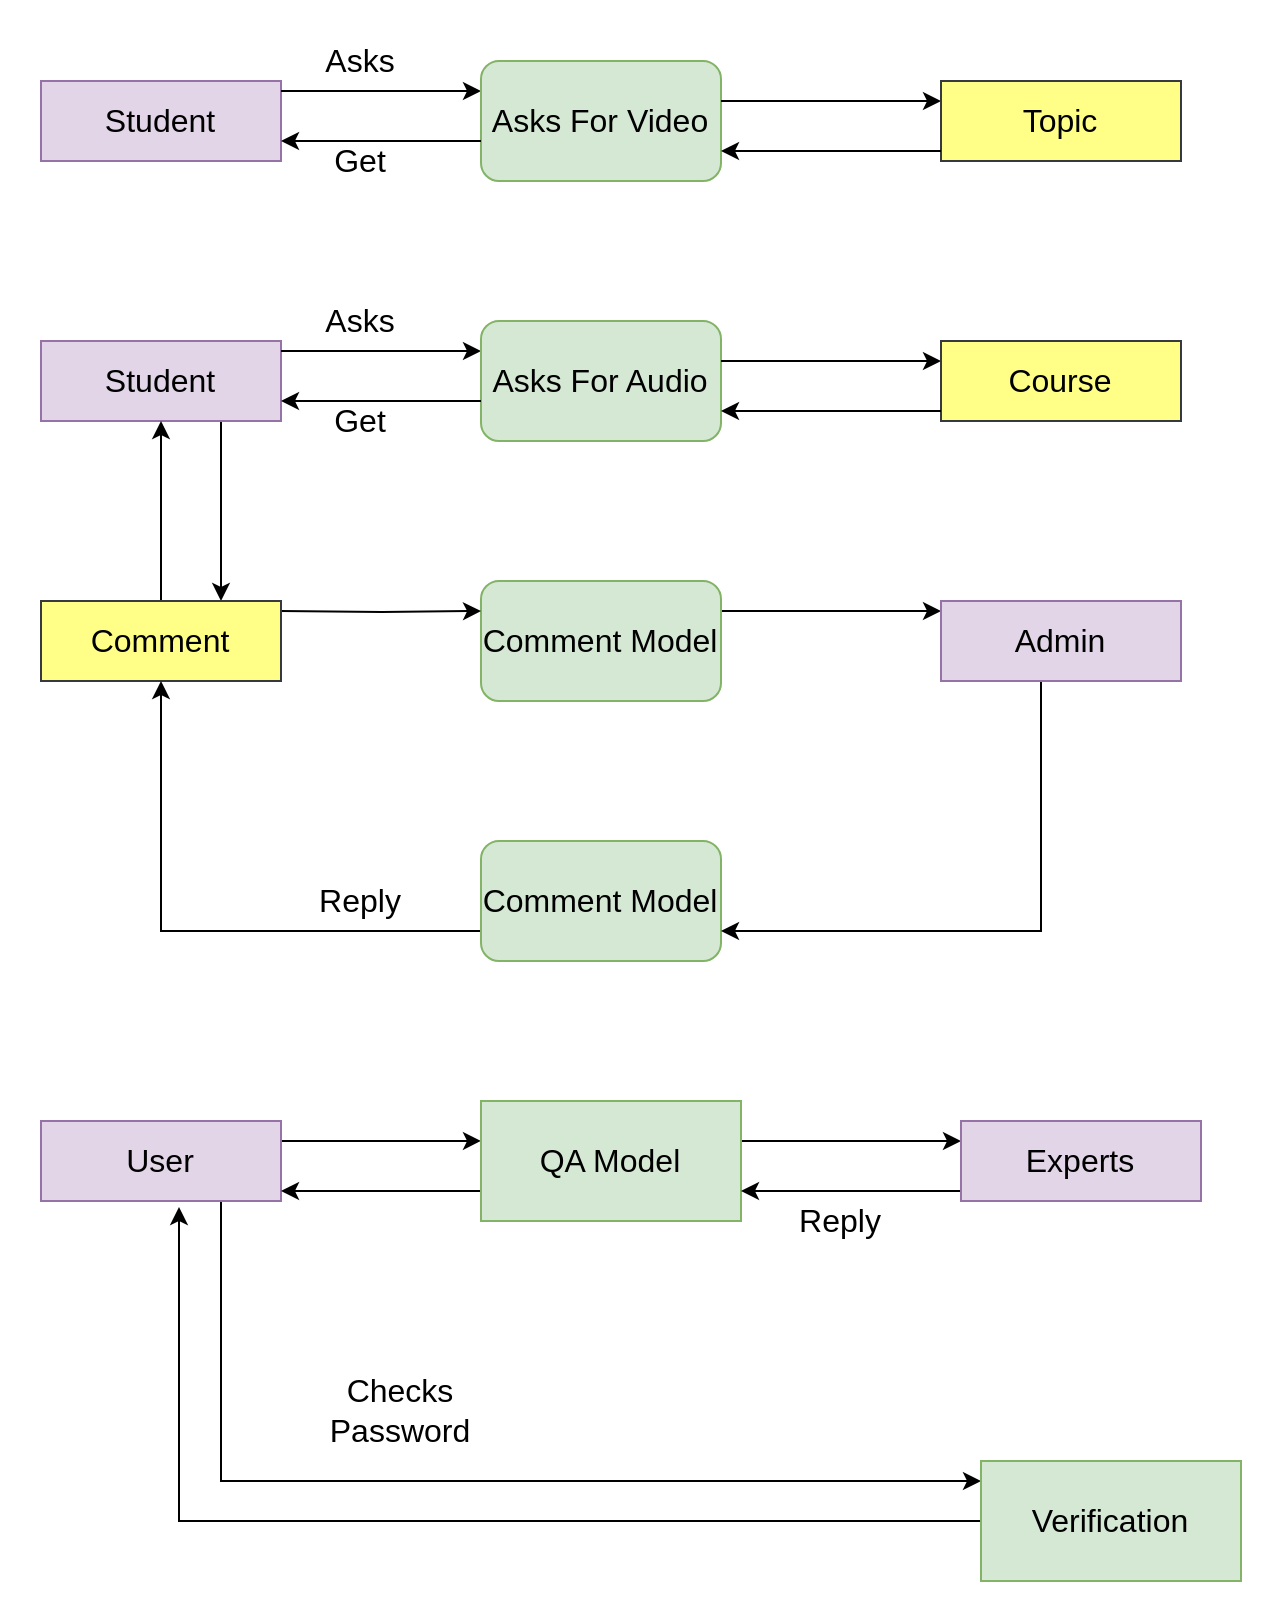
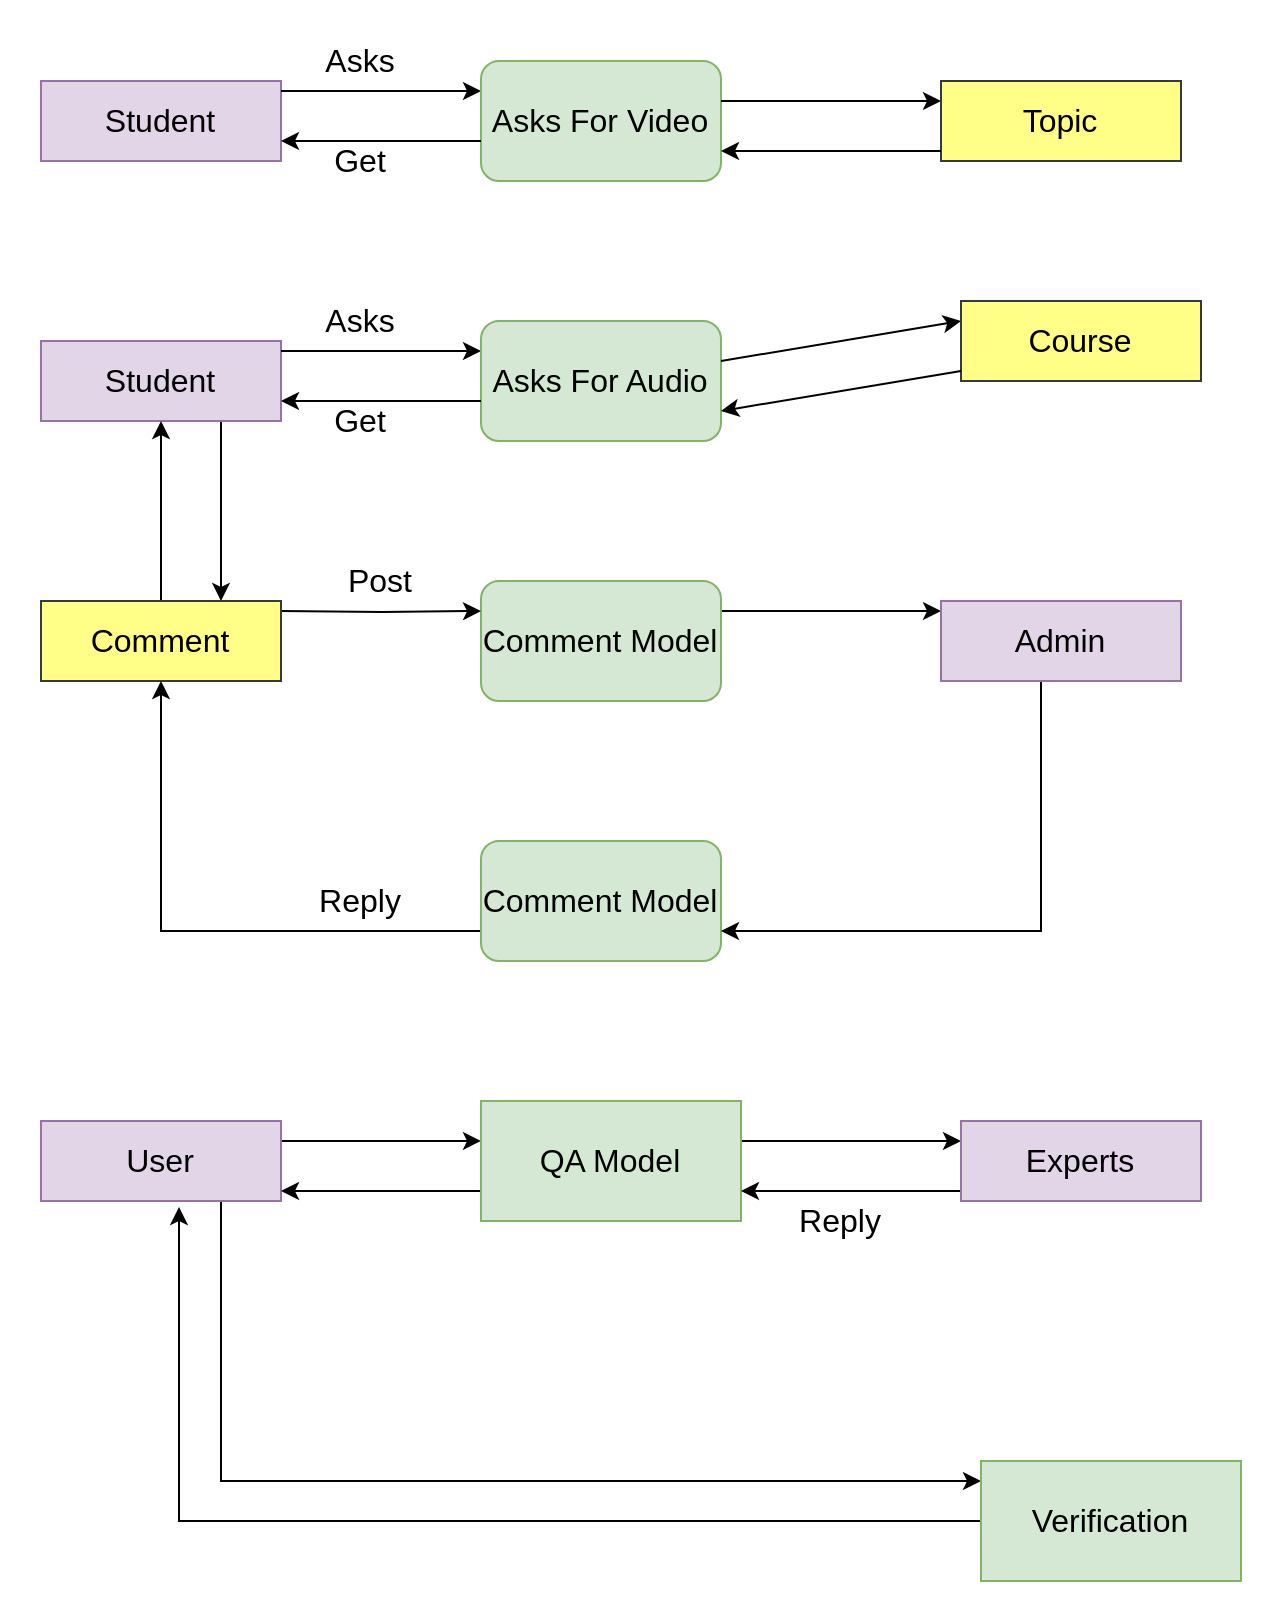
(1061, 381) -> (1081, 341)
none -> (381, 581)
(401, 1411) -> none
